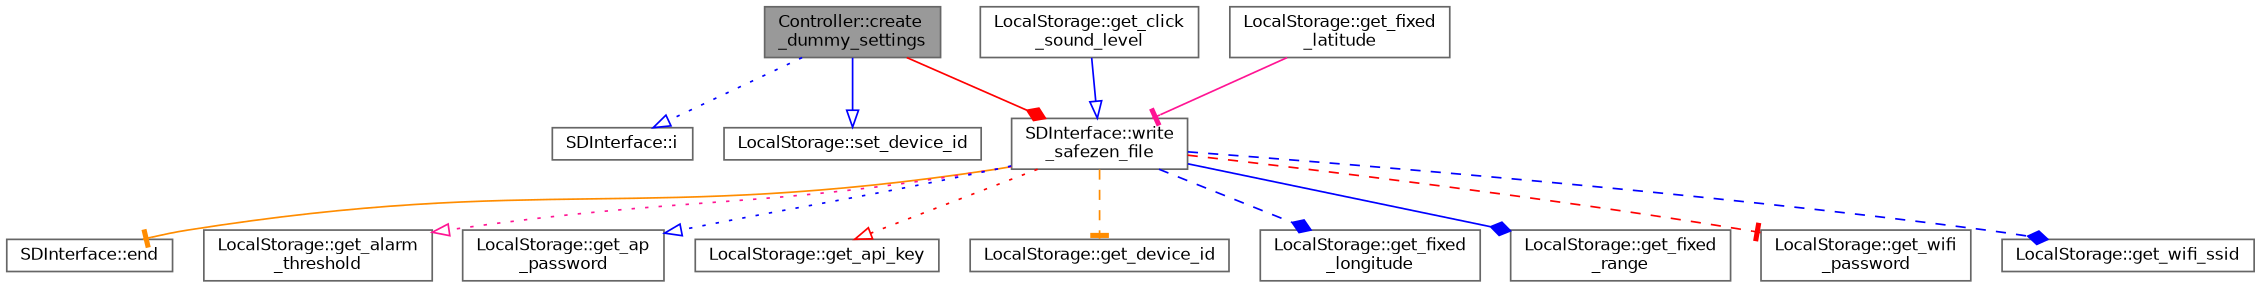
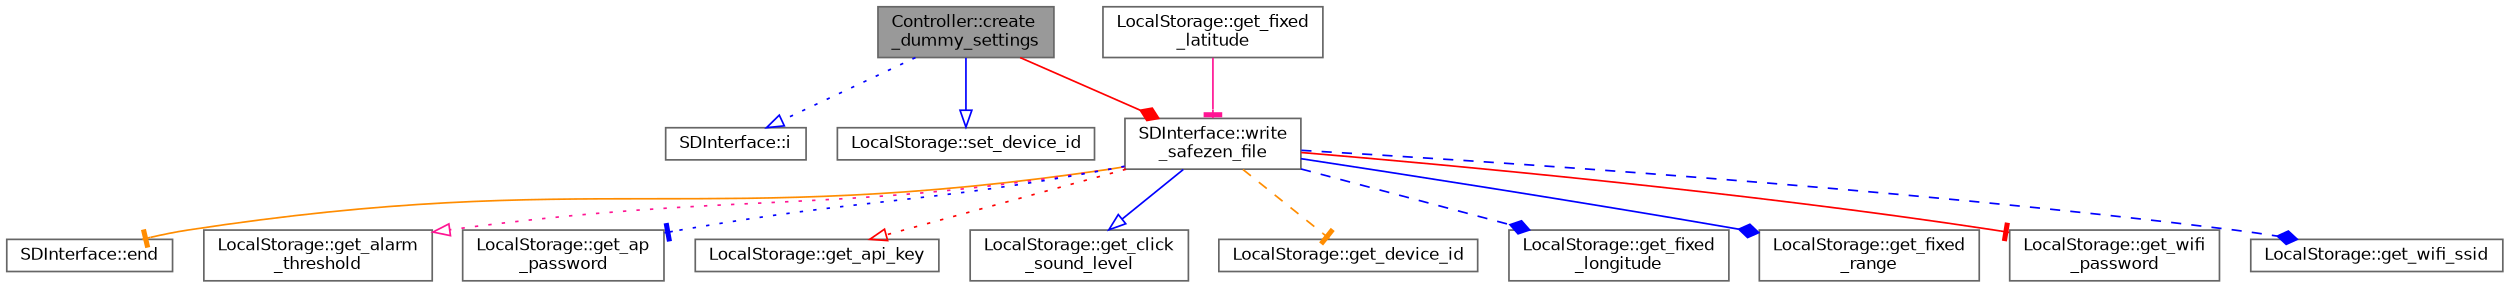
(1094, 80) -> (1153, 194)
(1470, 190) -> (1652, 186)
(822, 203) -> (808, 211)
